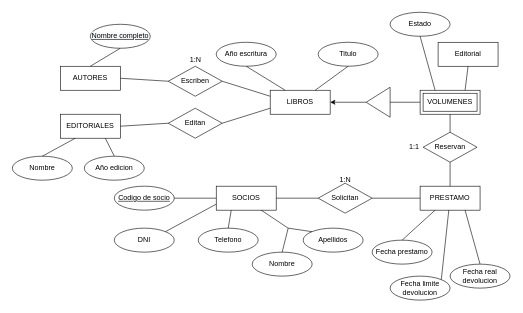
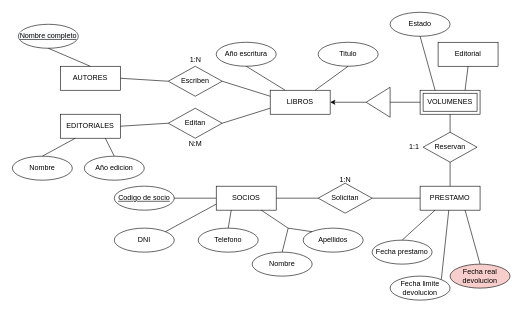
(120, 36) -> (48, 36)
none -> (195, 144)
(480, 276) -> (480, 276)
